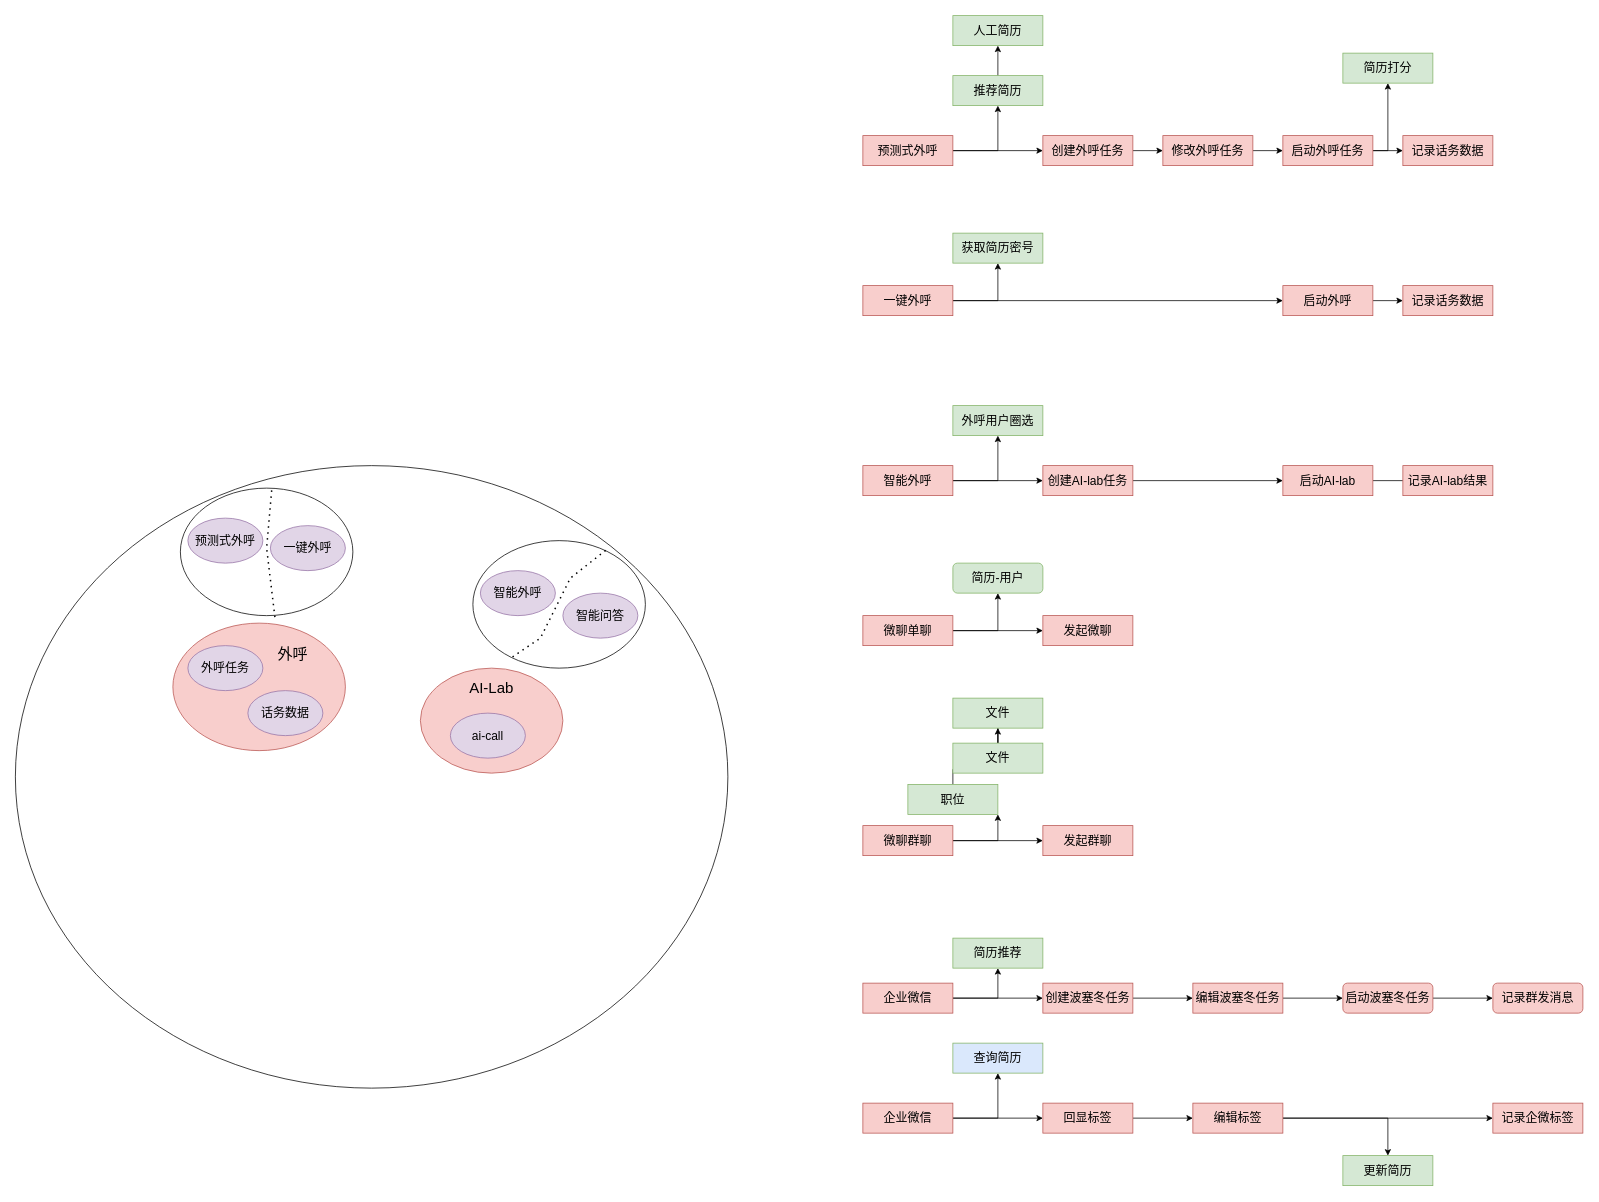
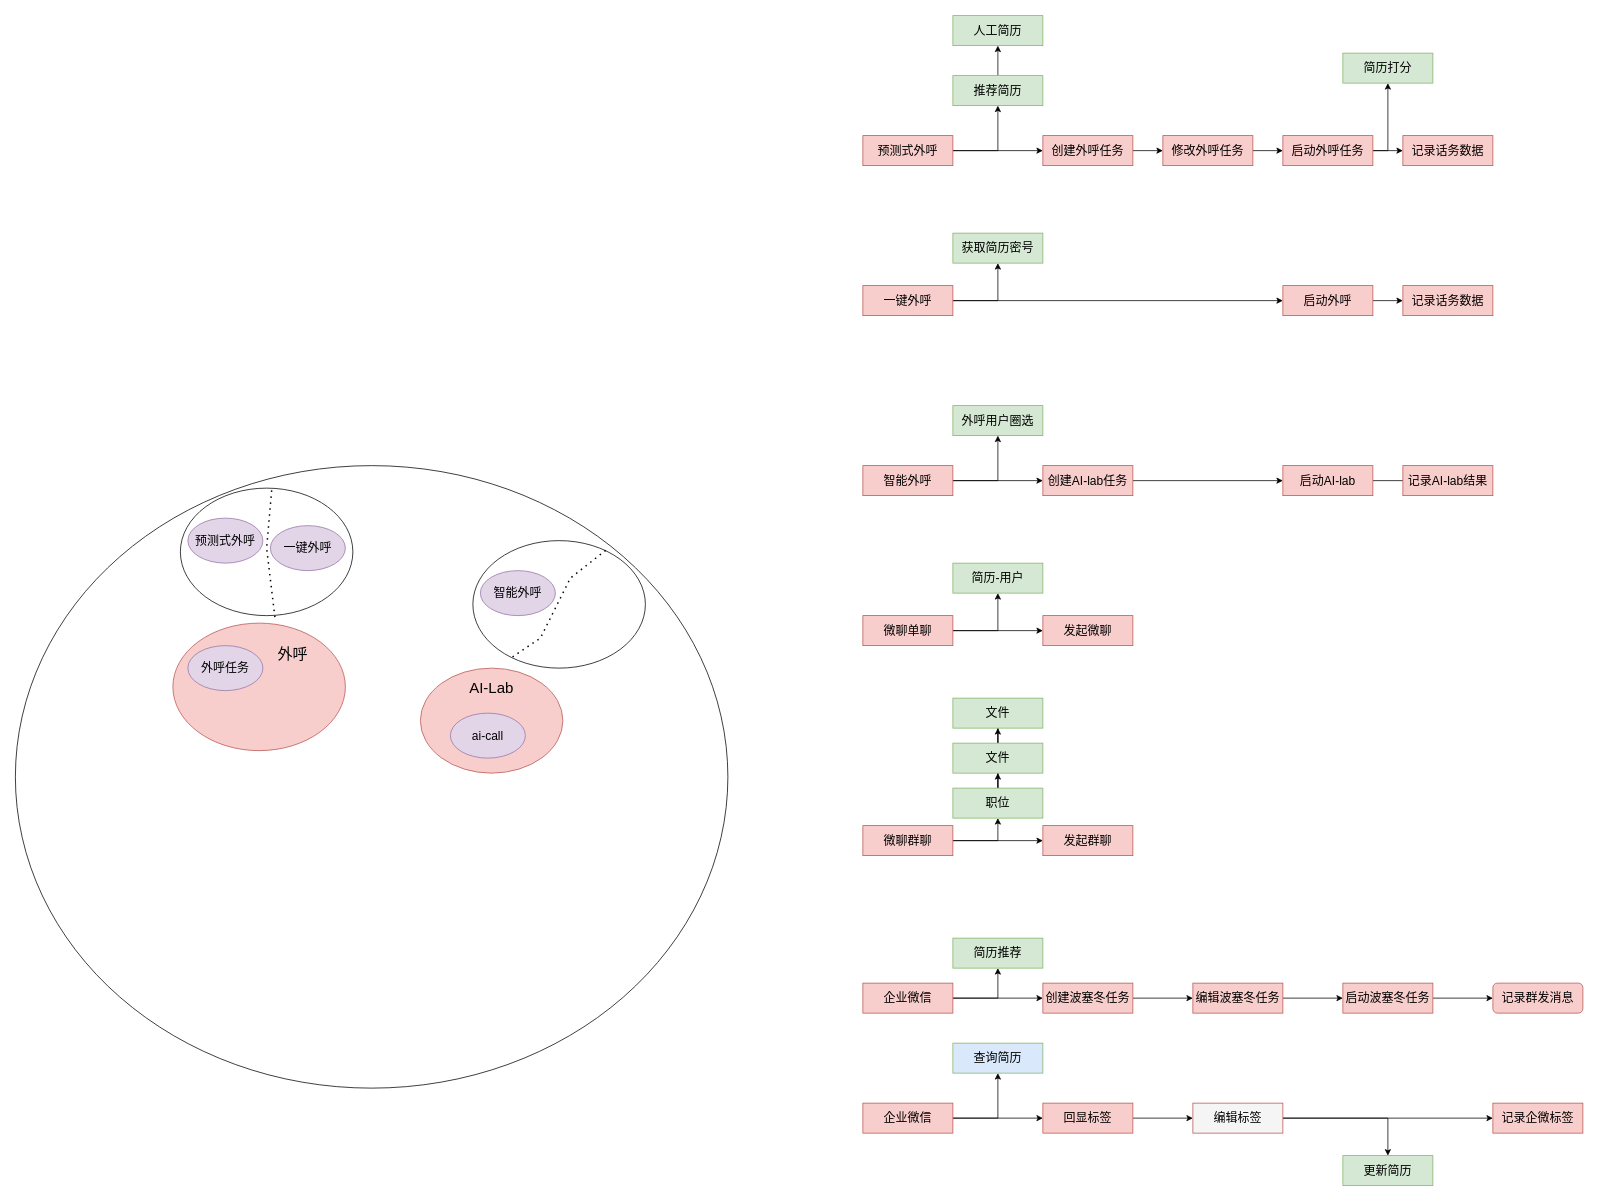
(998, 578) -> (998, 578)
(600, 615) -> none
(285, 713) -> none
(953, 799) -> (998, 803)
(1388, 998) -> (1388, 998)
(1238, 1118) -> (1238, 1118)
